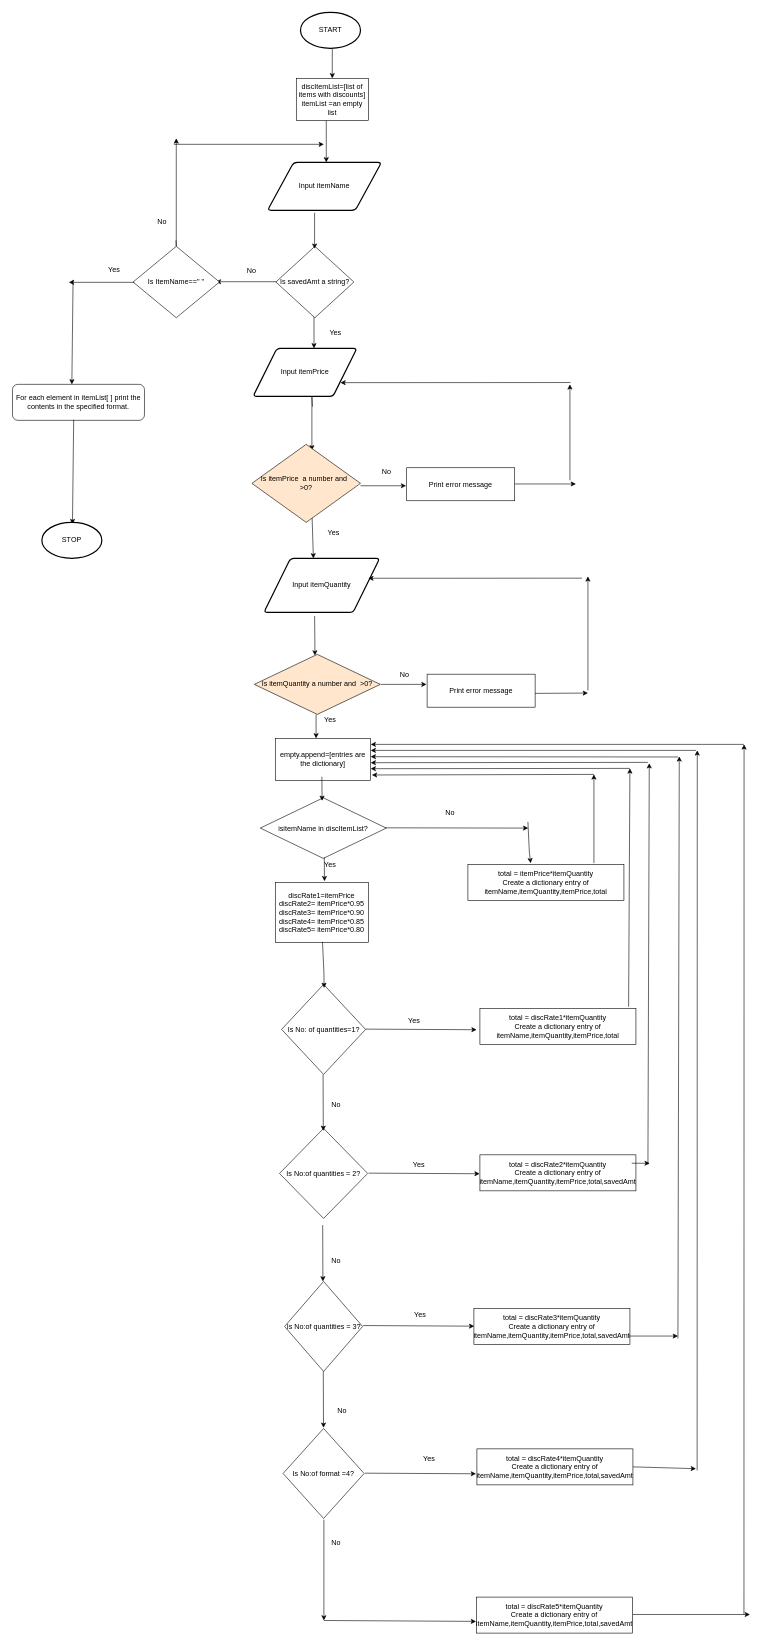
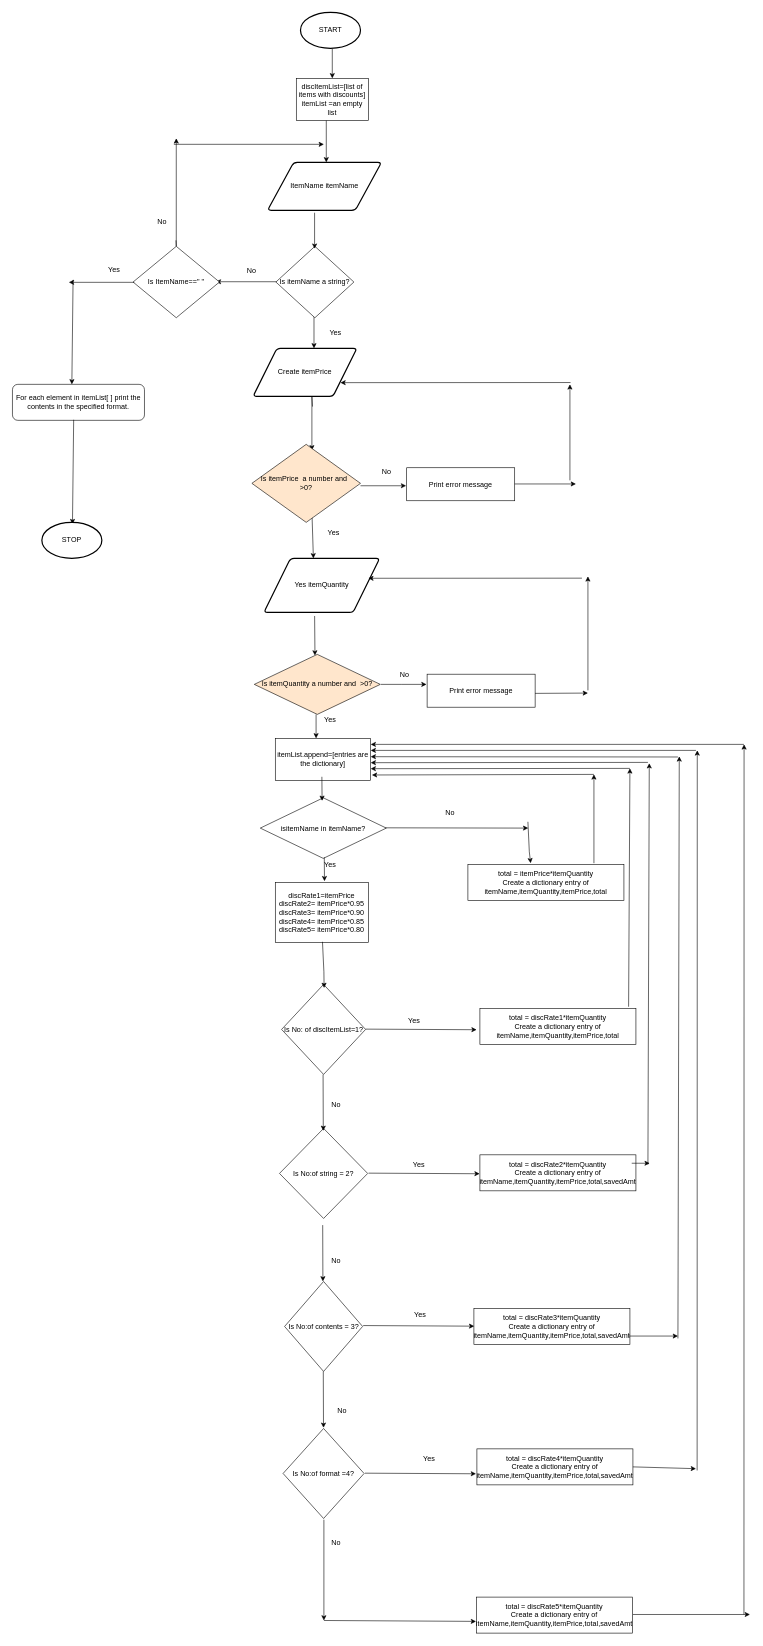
(324, 186) -> (324, 186)
(315, 282) -> (315, 282)
(305, 372) -> (305, 372)
(322, 585) -> (322, 585)
(323, 759) -> (323, 759)
(323, 828) -> (323, 828)
(324, 1029) -> (324, 1029)
(323, 1173) -> (323, 1173)
(324, 1326) -> (324, 1326)
